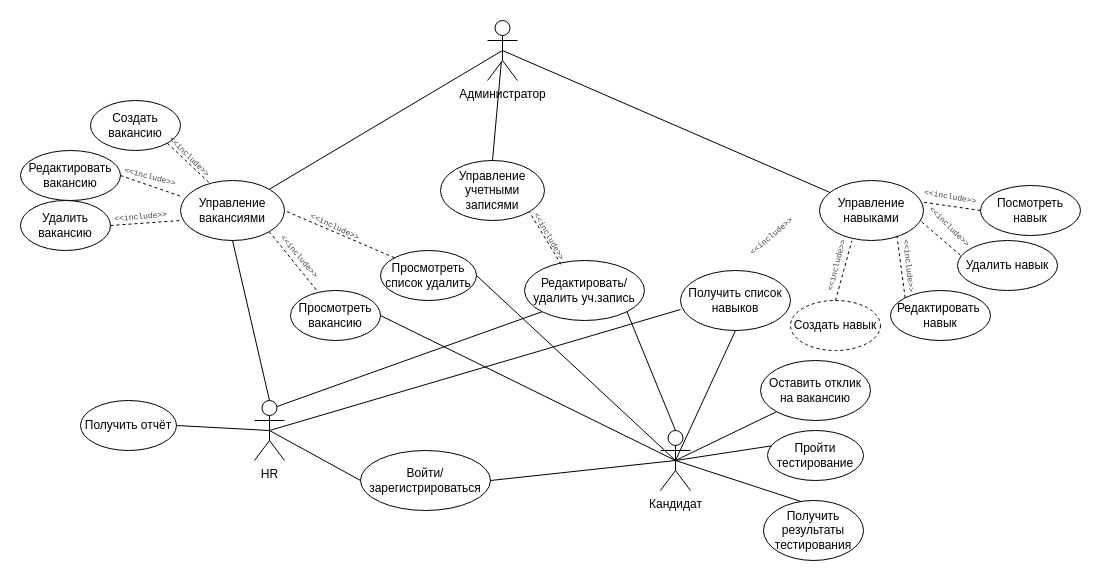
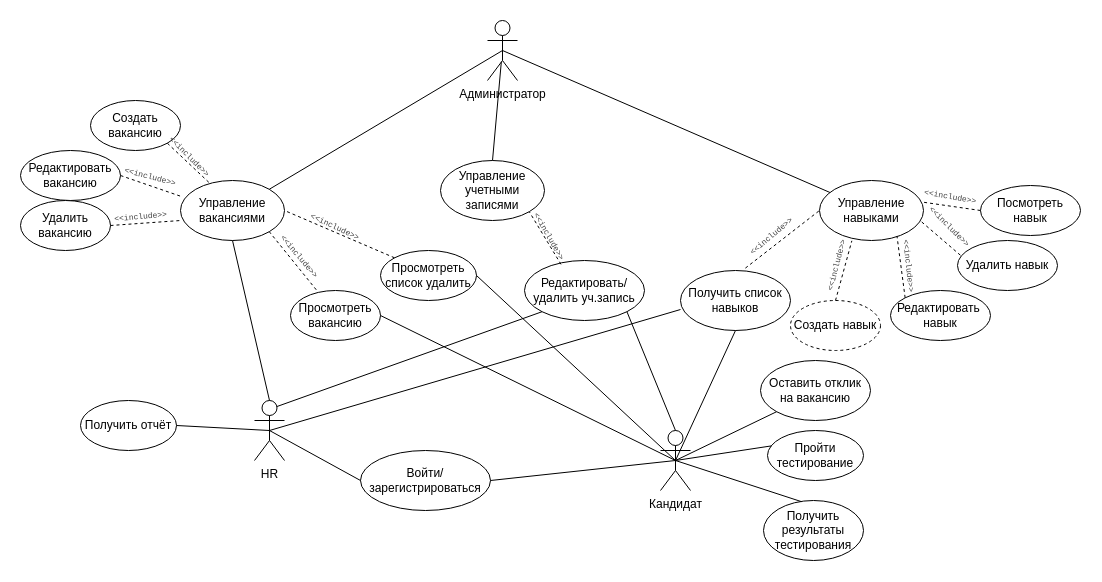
none -> (782, 240)
